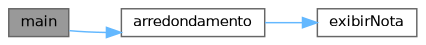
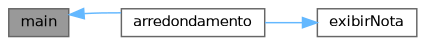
(88, 32) -> (103, 13)
